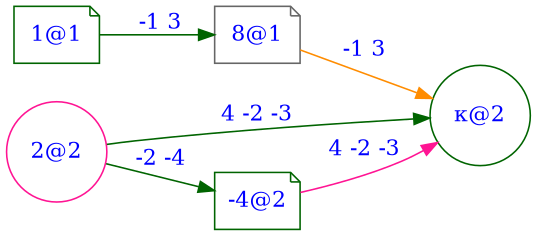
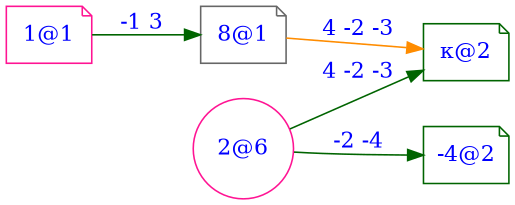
(57, 35) -> (49, 35)
(365, 50) -> (359, 29)
(480, 115) -> (466, 52)
(57, 152) -> (243, 149)
(363, 175) -> none
